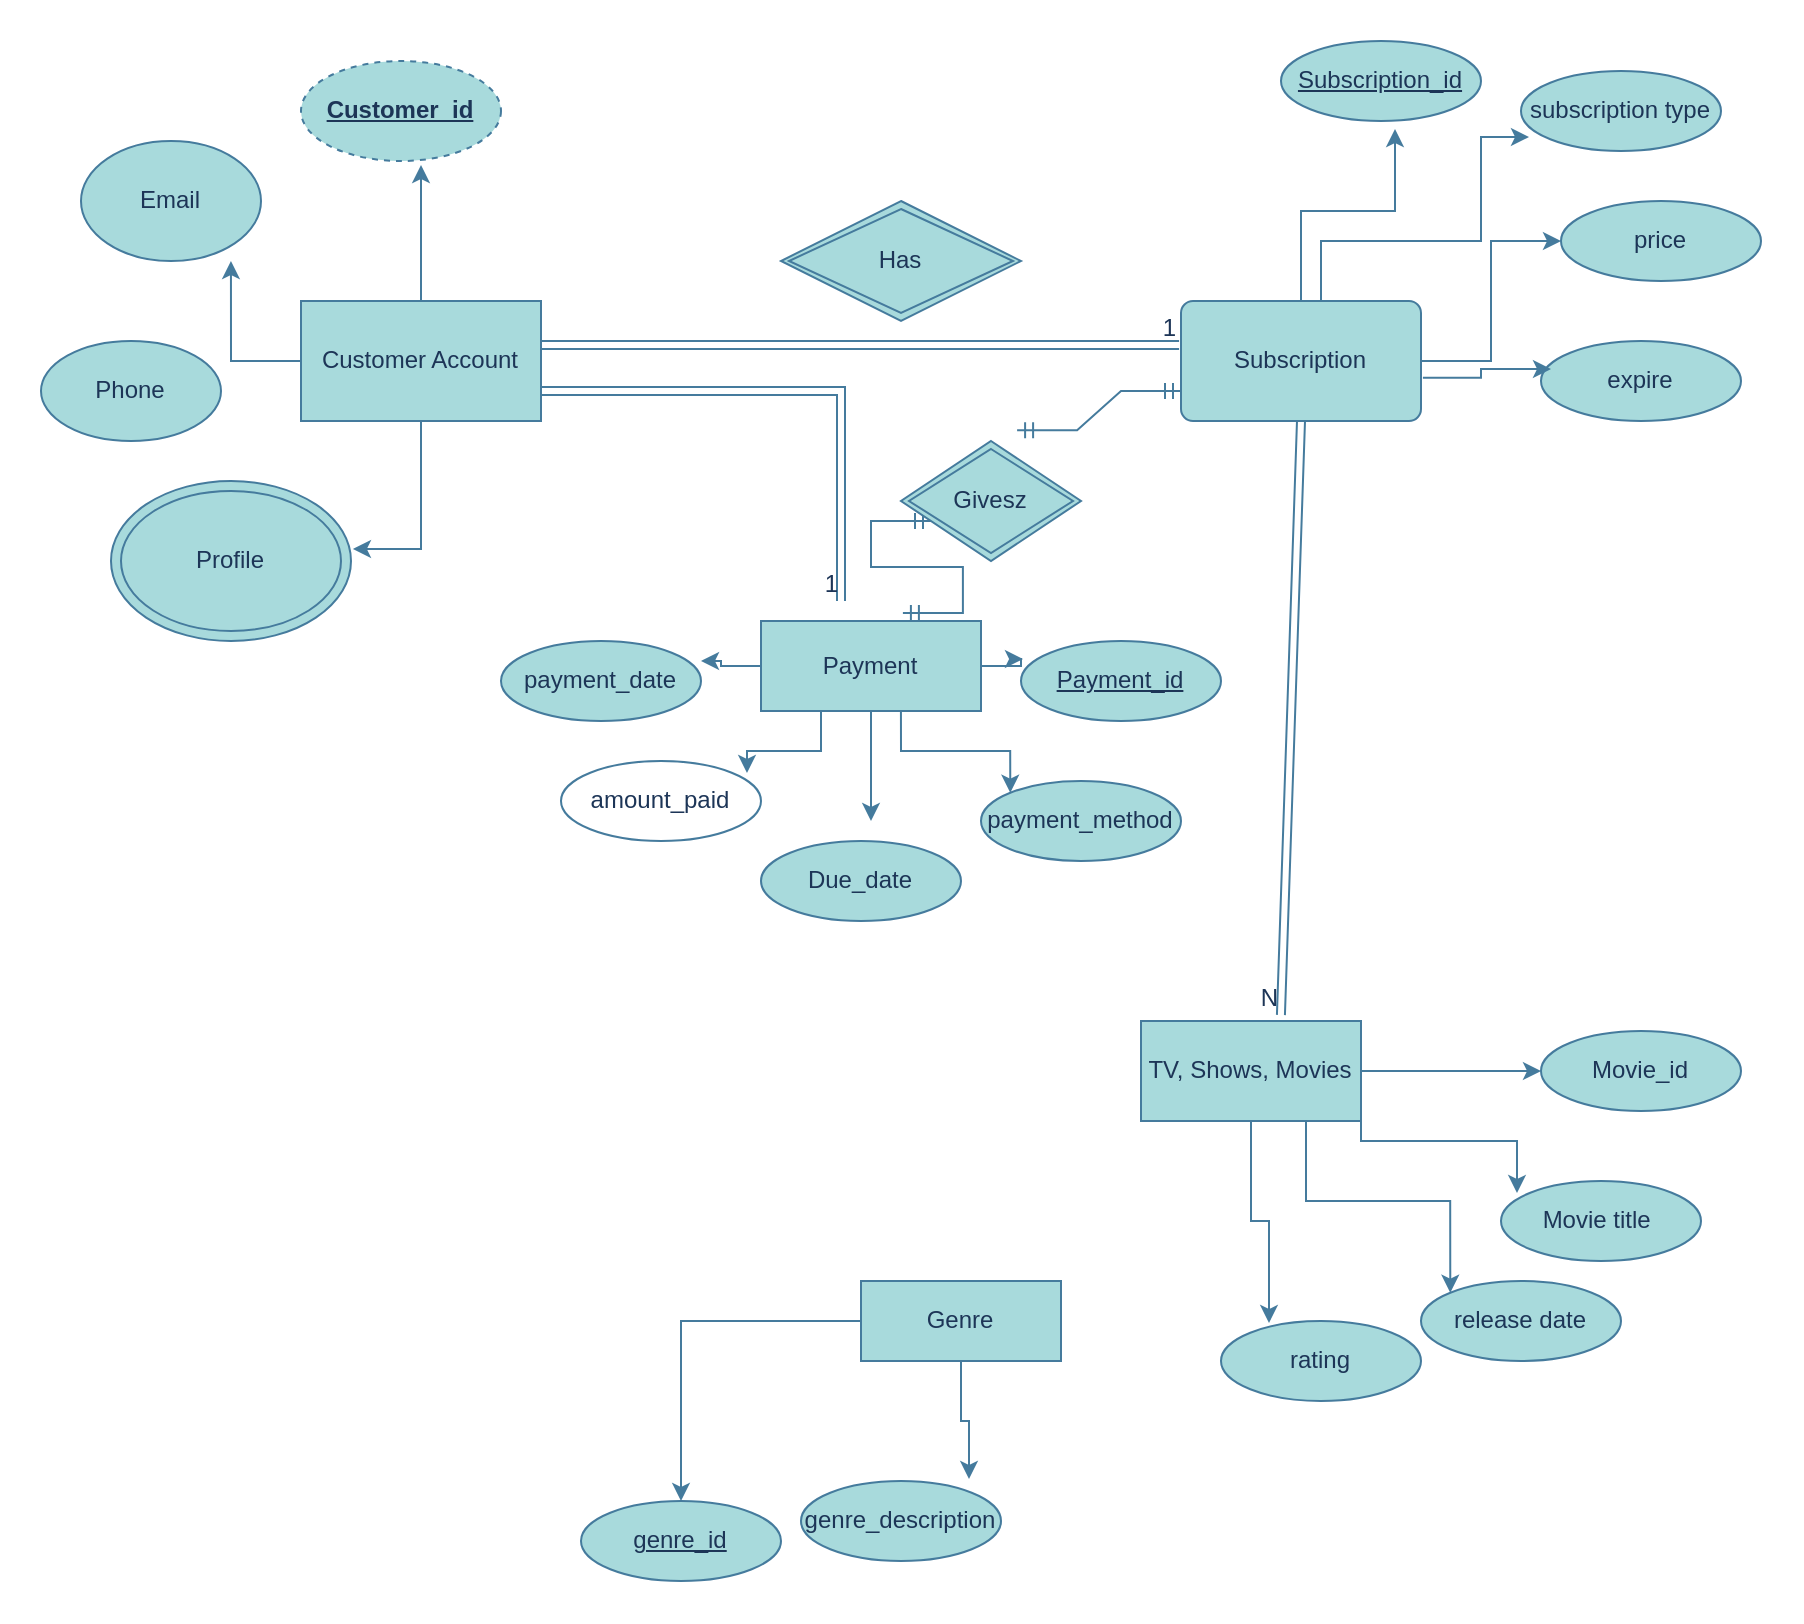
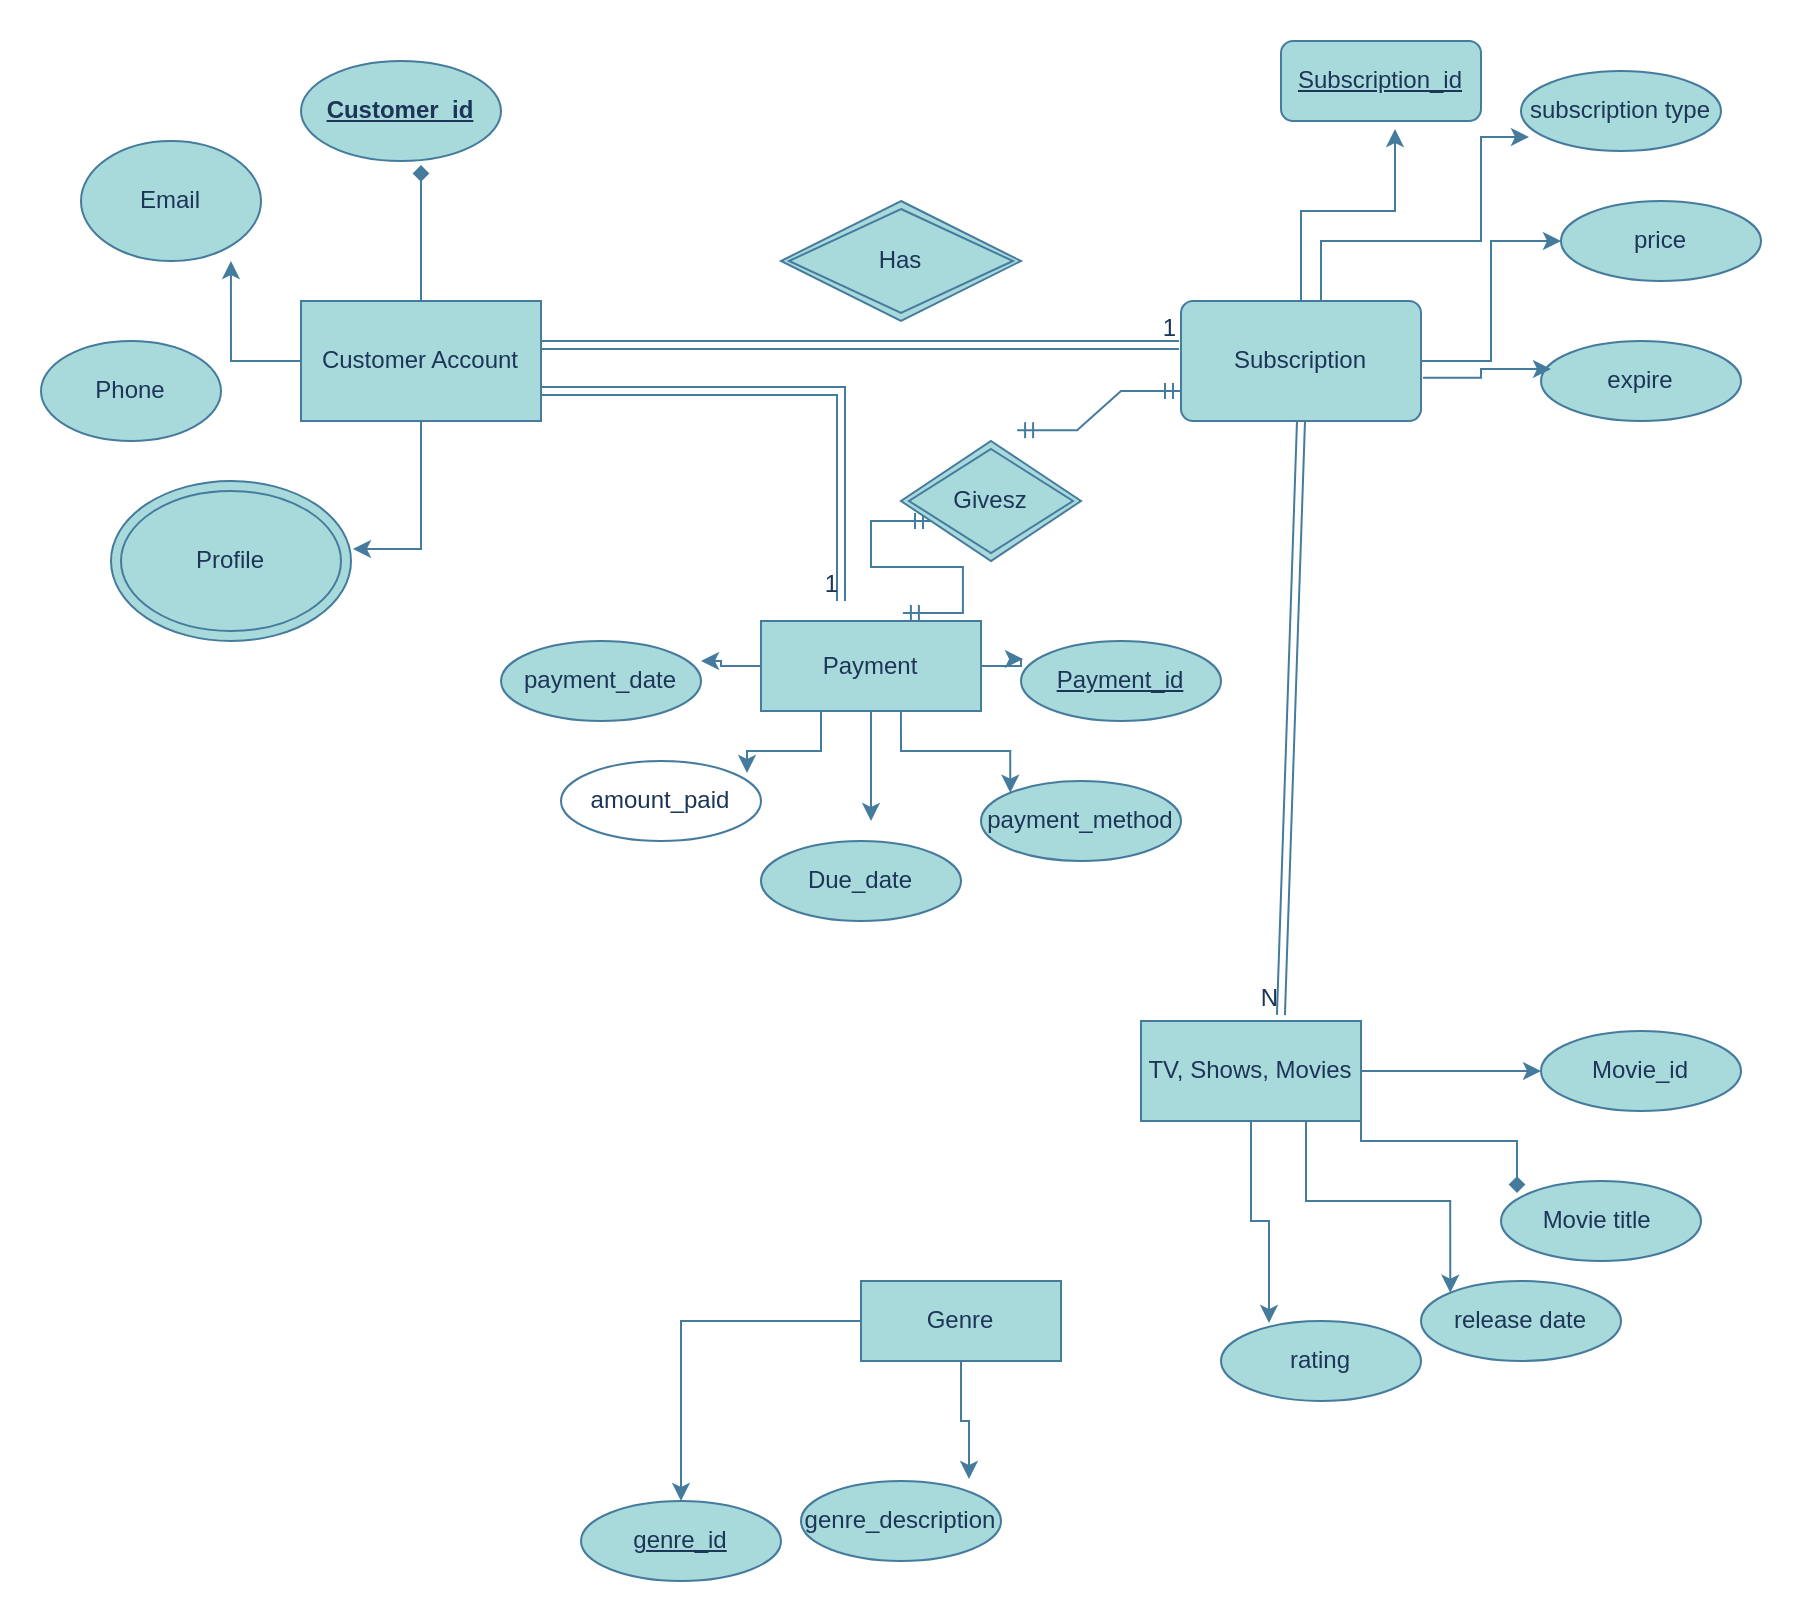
(1381, 81) -> (1381, 81)
(401, 111) -> (401, 111)
(421, 180) -> (421, 181)
(1517, 1178) -> (1517, 1177)
